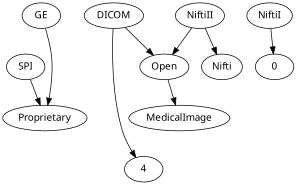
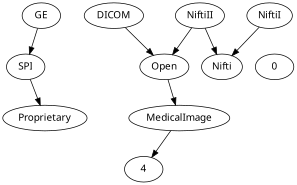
(272, 38) -> (248, 39)
(52, 63) -> (35, 38)
(115, 92) -> (163, 141)
